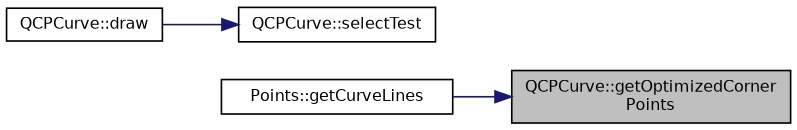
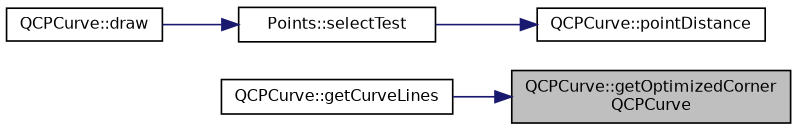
(337, 25) -> (337, 25)
none -> (651, 25)
(337, 97) -> (337, 97)
(651, 97) -> (651, 97)
